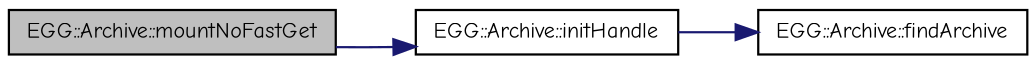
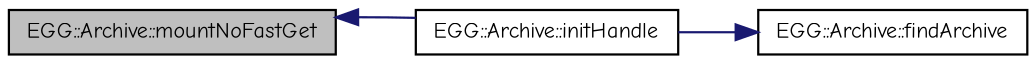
(364, 47) -> (387, 17)
